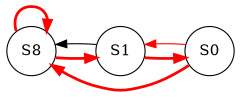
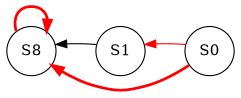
(71, 58) -> none
(160, 58) -> none
